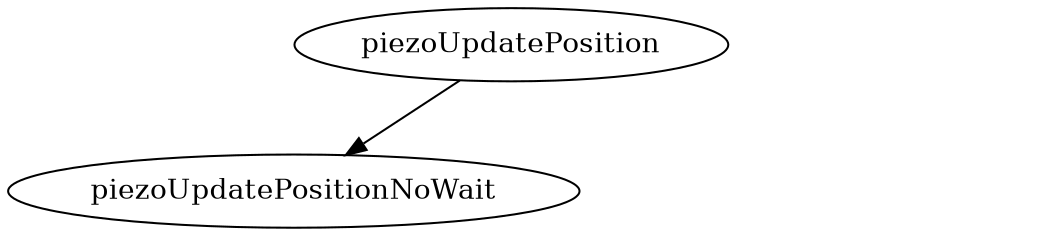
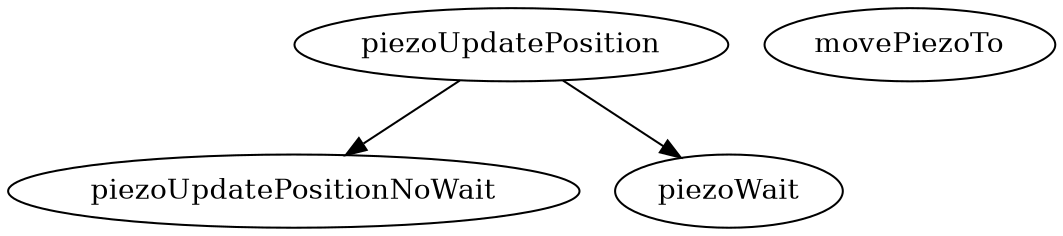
none -> (910, 45)
none -> (729, 191)
